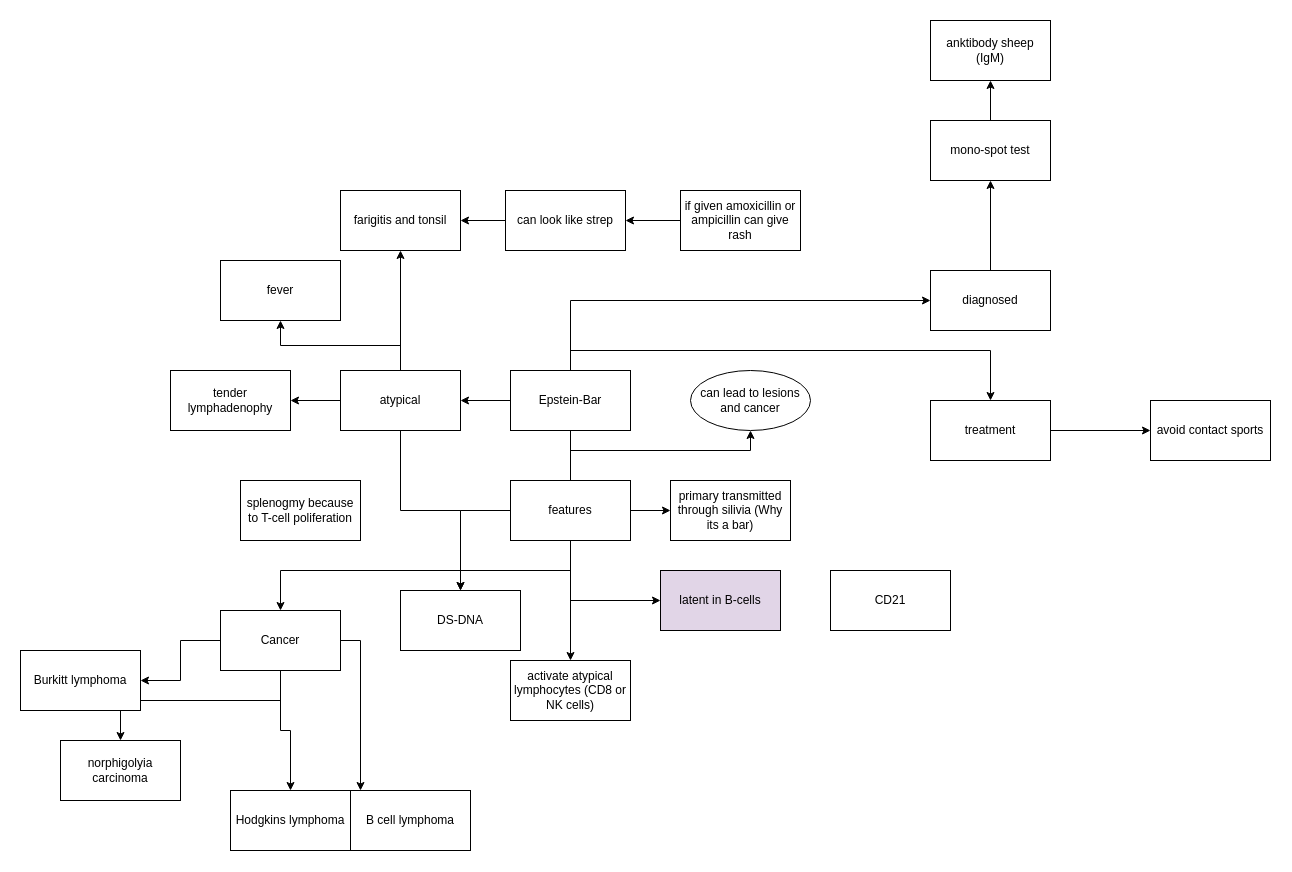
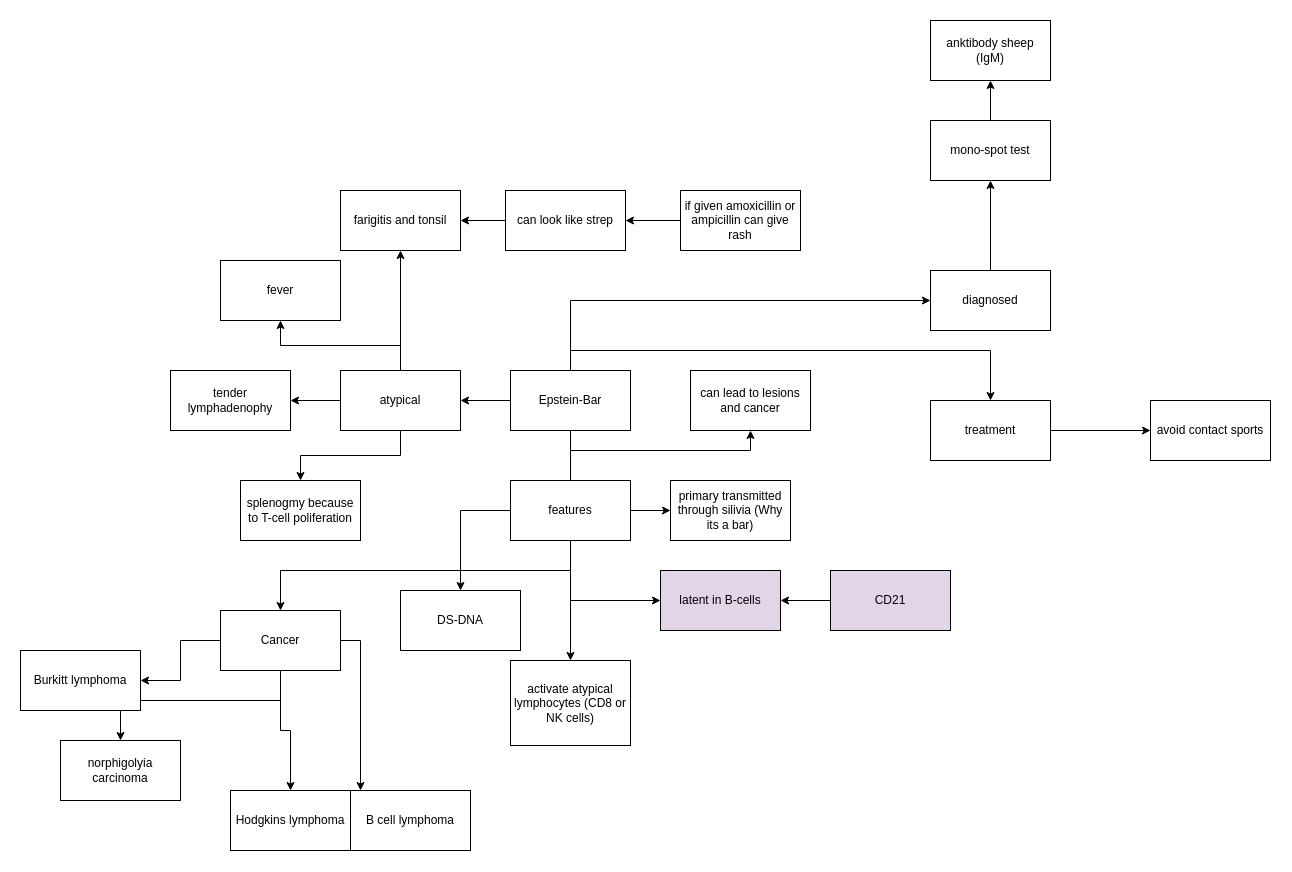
(751, 401) -> (751, 401)
(401, 511) -> (343, 456)
none -> (809, 601)
(891, 601) -> (891, 601)
(571, 691) -> (571, 703)
